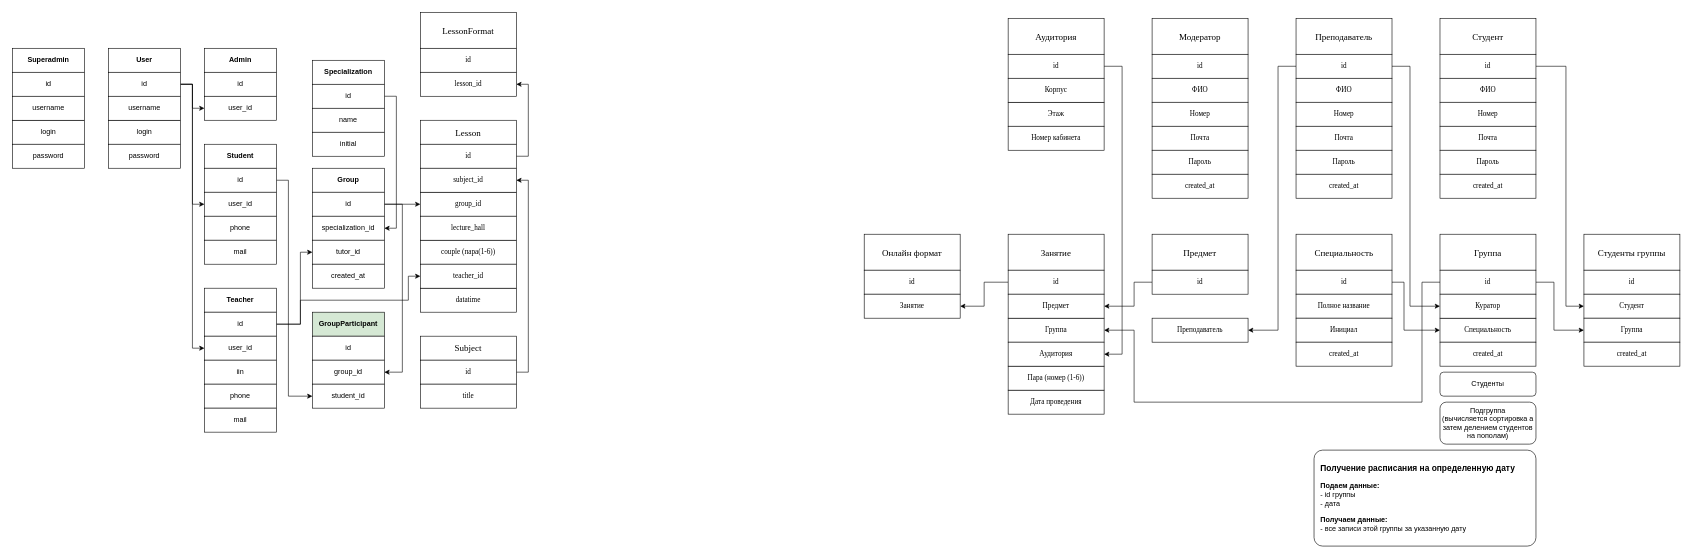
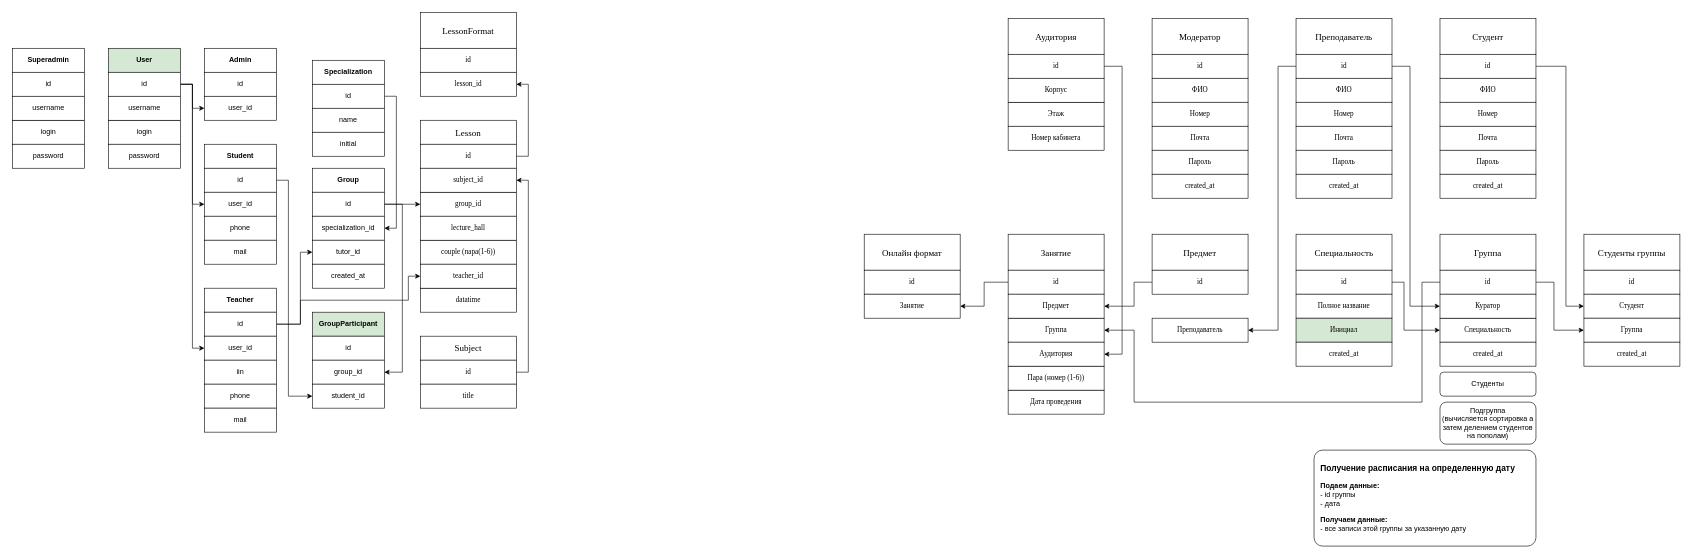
(144, 60) -> (144, 60)
(1344, 330) -> (1344, 330)
